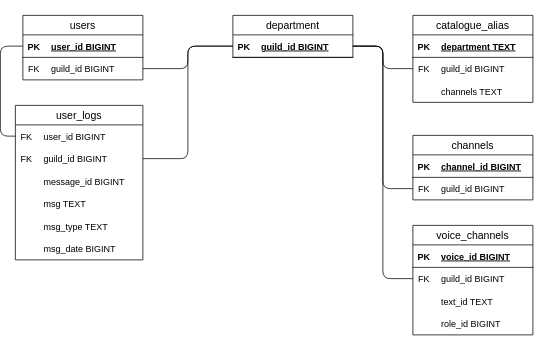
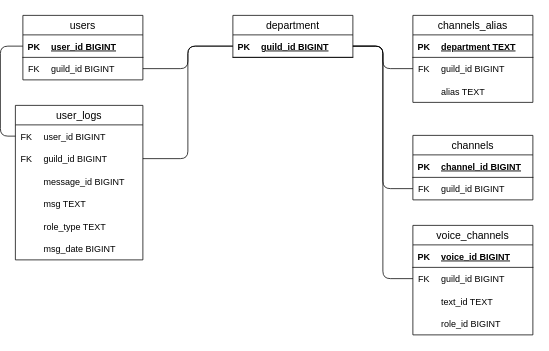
(473, 26) -> (473, 26)
(471, 92) -> (463, 92)
(75, 227) -> (76, 227)
